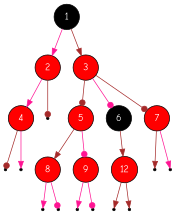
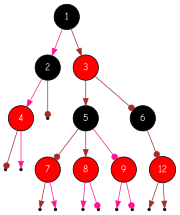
(48, 68) -> (48, 68)
(84, 90) -> (86, 89)
(101, 91) -> (112, 91)
(119, 91) -> (68, 142)
(81, 118) -> (86, 118)
(121, 140) -> (151, 141)
